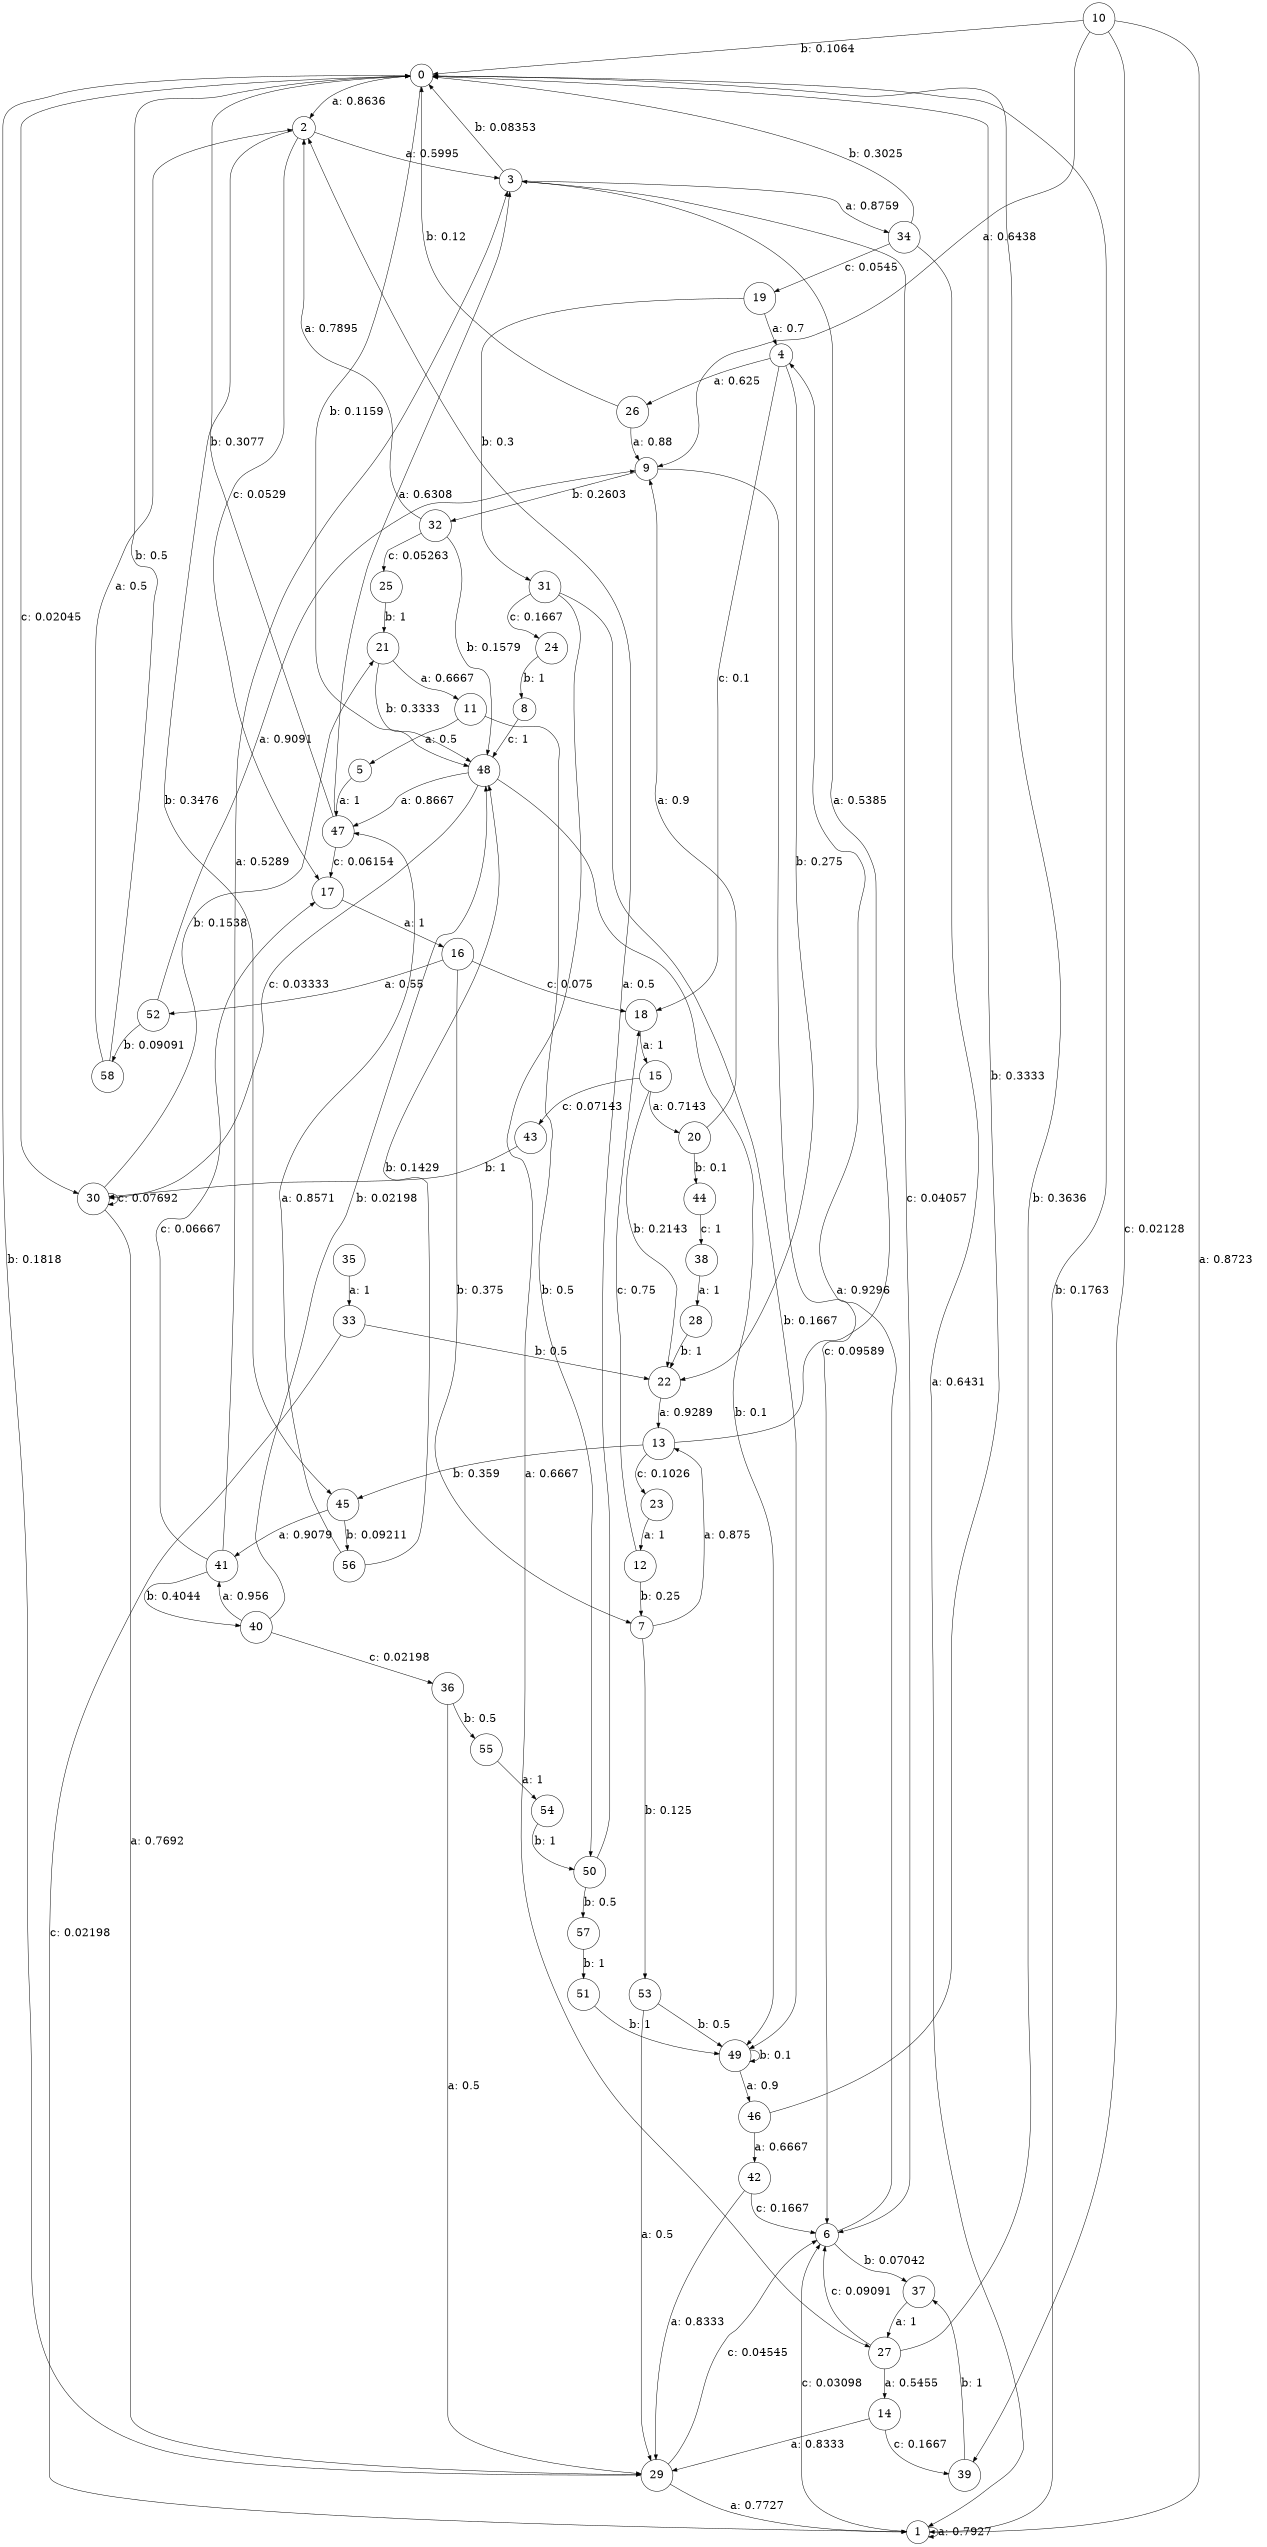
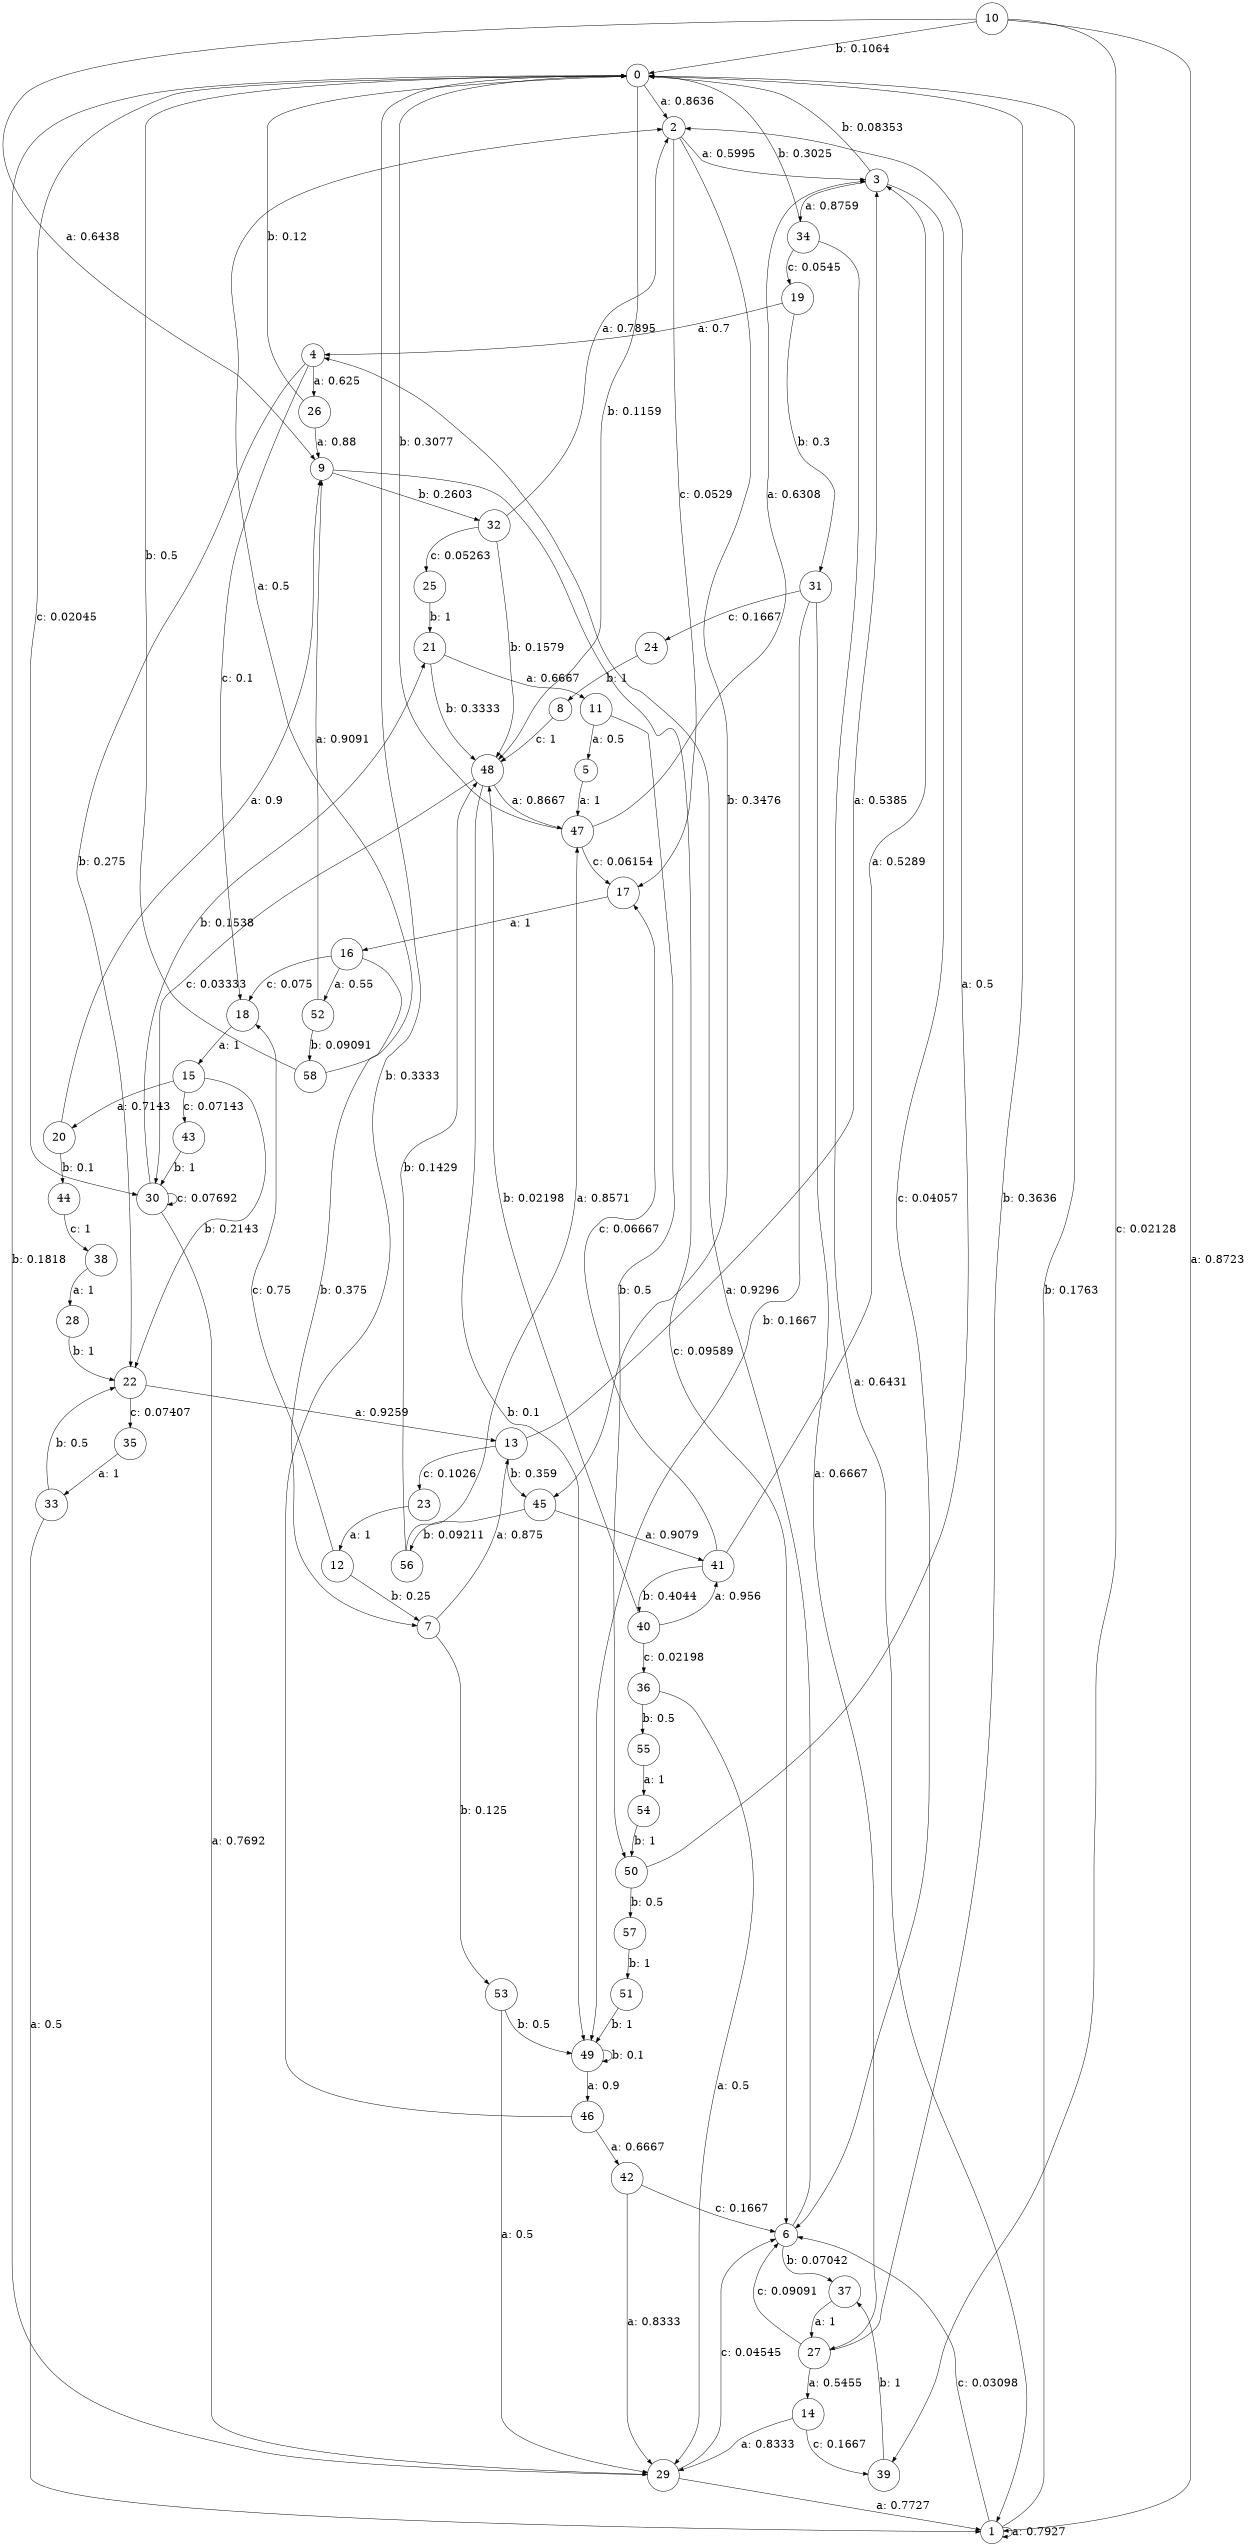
none -> (130, 1411)
(692, 1413) -> (388, 1413)
(84, 1933) -> (57, 2025)
